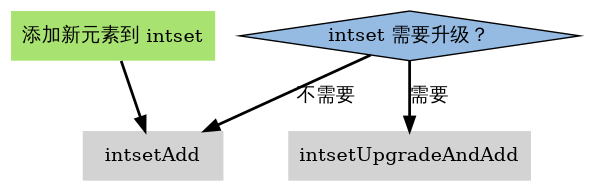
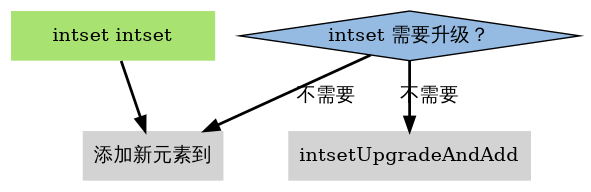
(113, 36) -> (113, 36)
(430, 96) -> (430, 96)
(153, 156) -> (153, 156)
